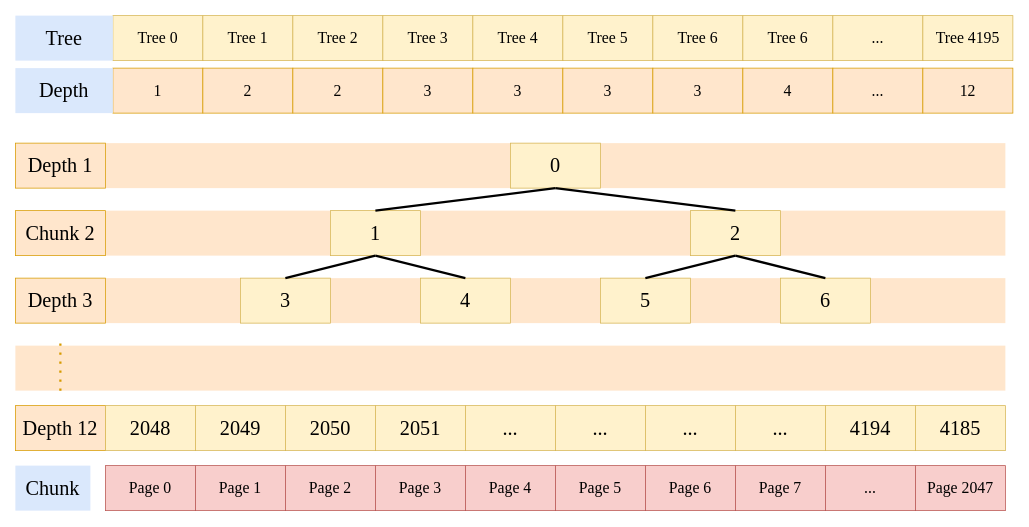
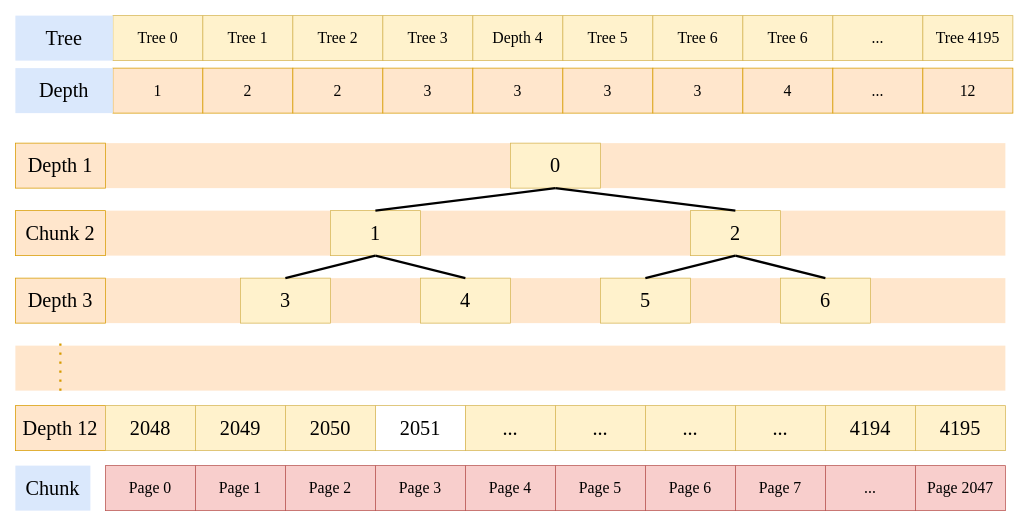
(518, 38) -> (518, 38)
(420, 428) -> (420, 428)
(960, 428) -> (960, 428)
